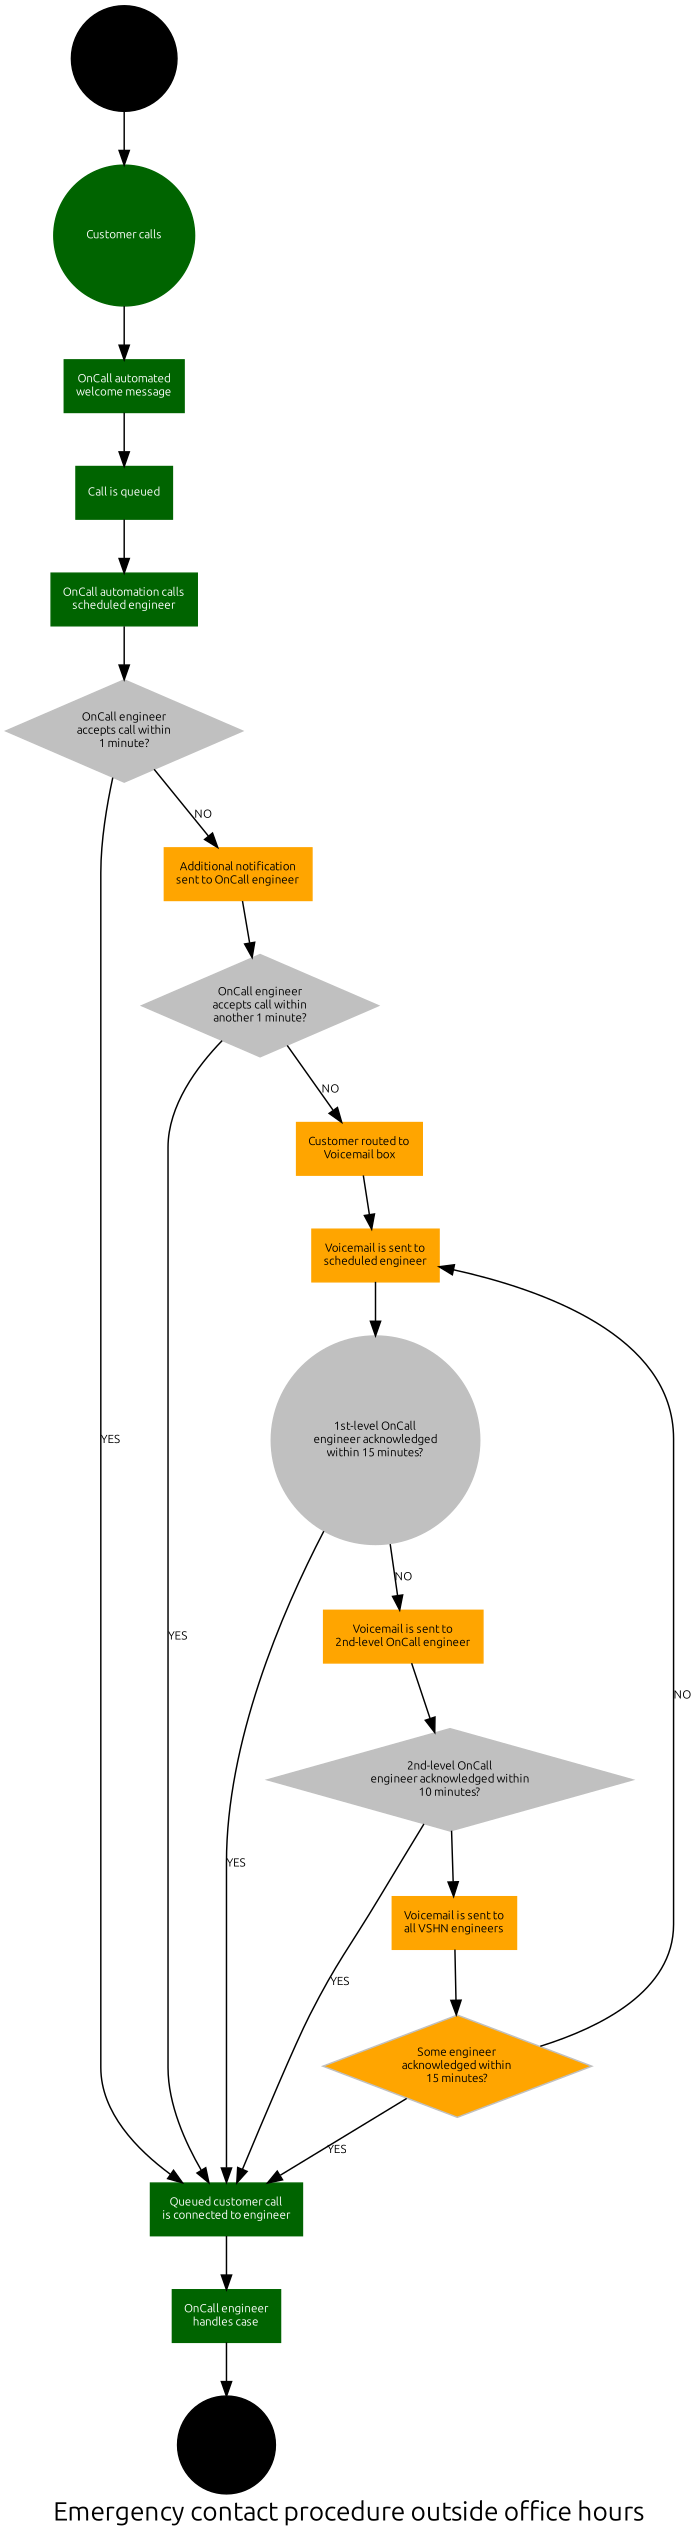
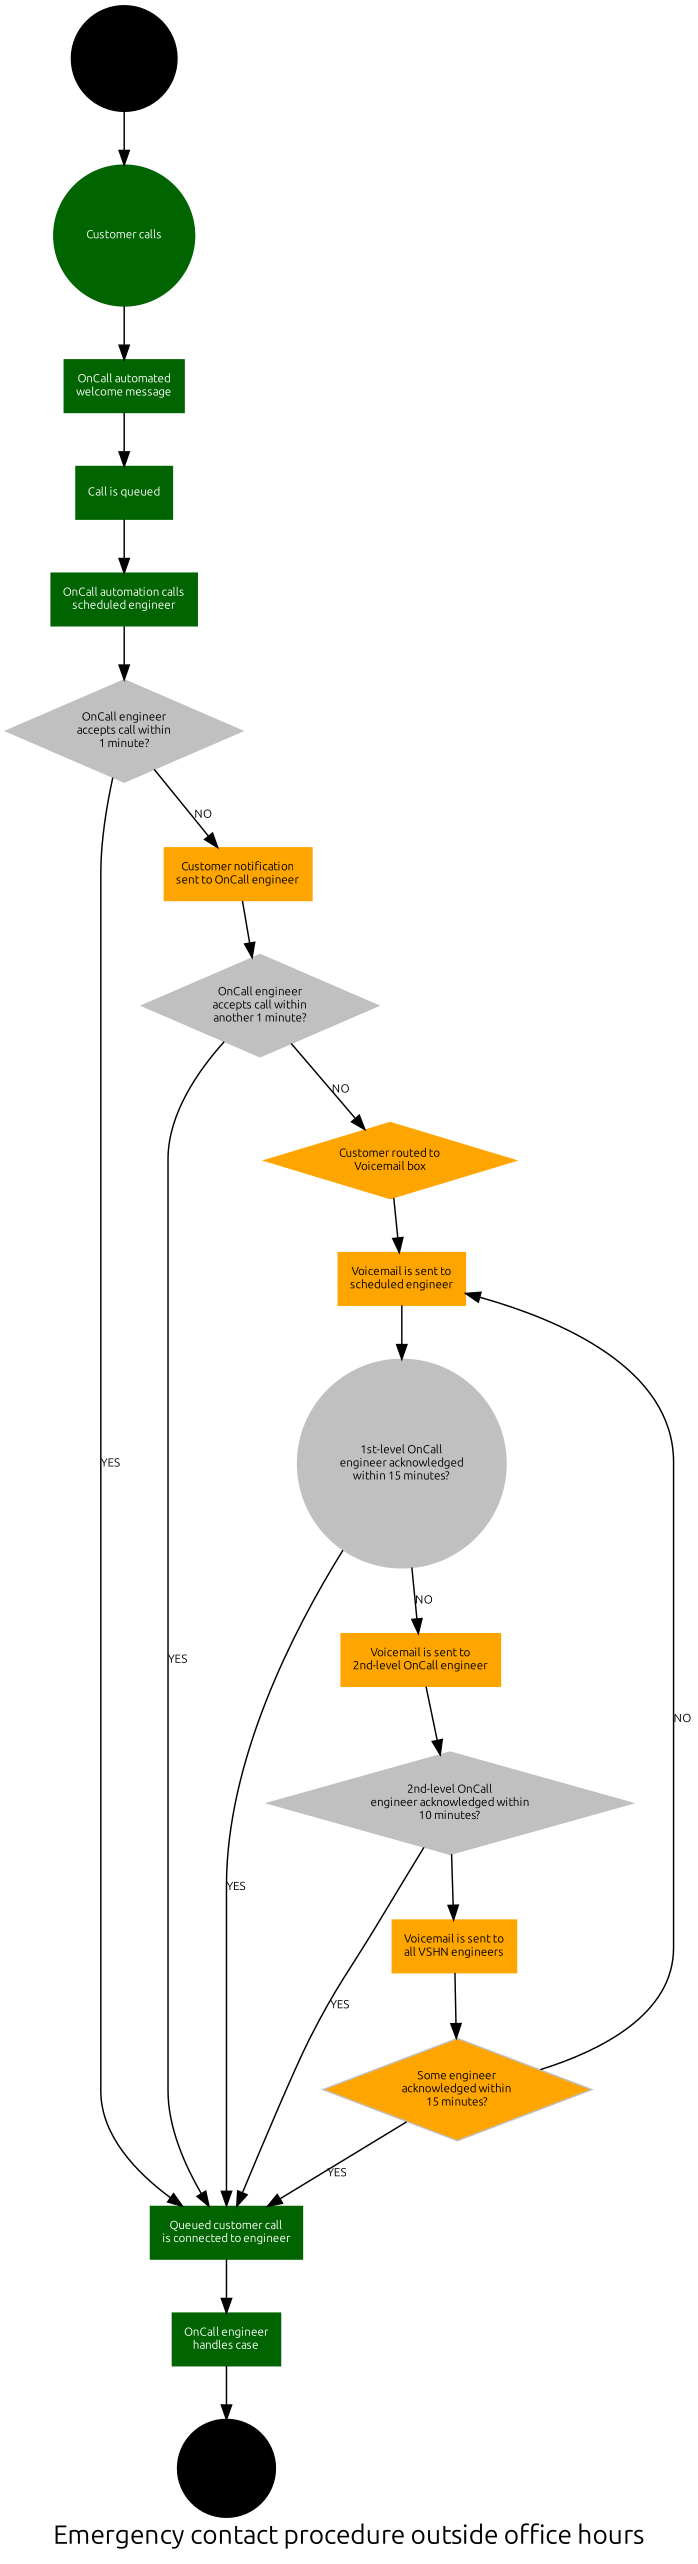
(238, 874) -> (238, 874)
(359, 1149) -> (390, 1161)
